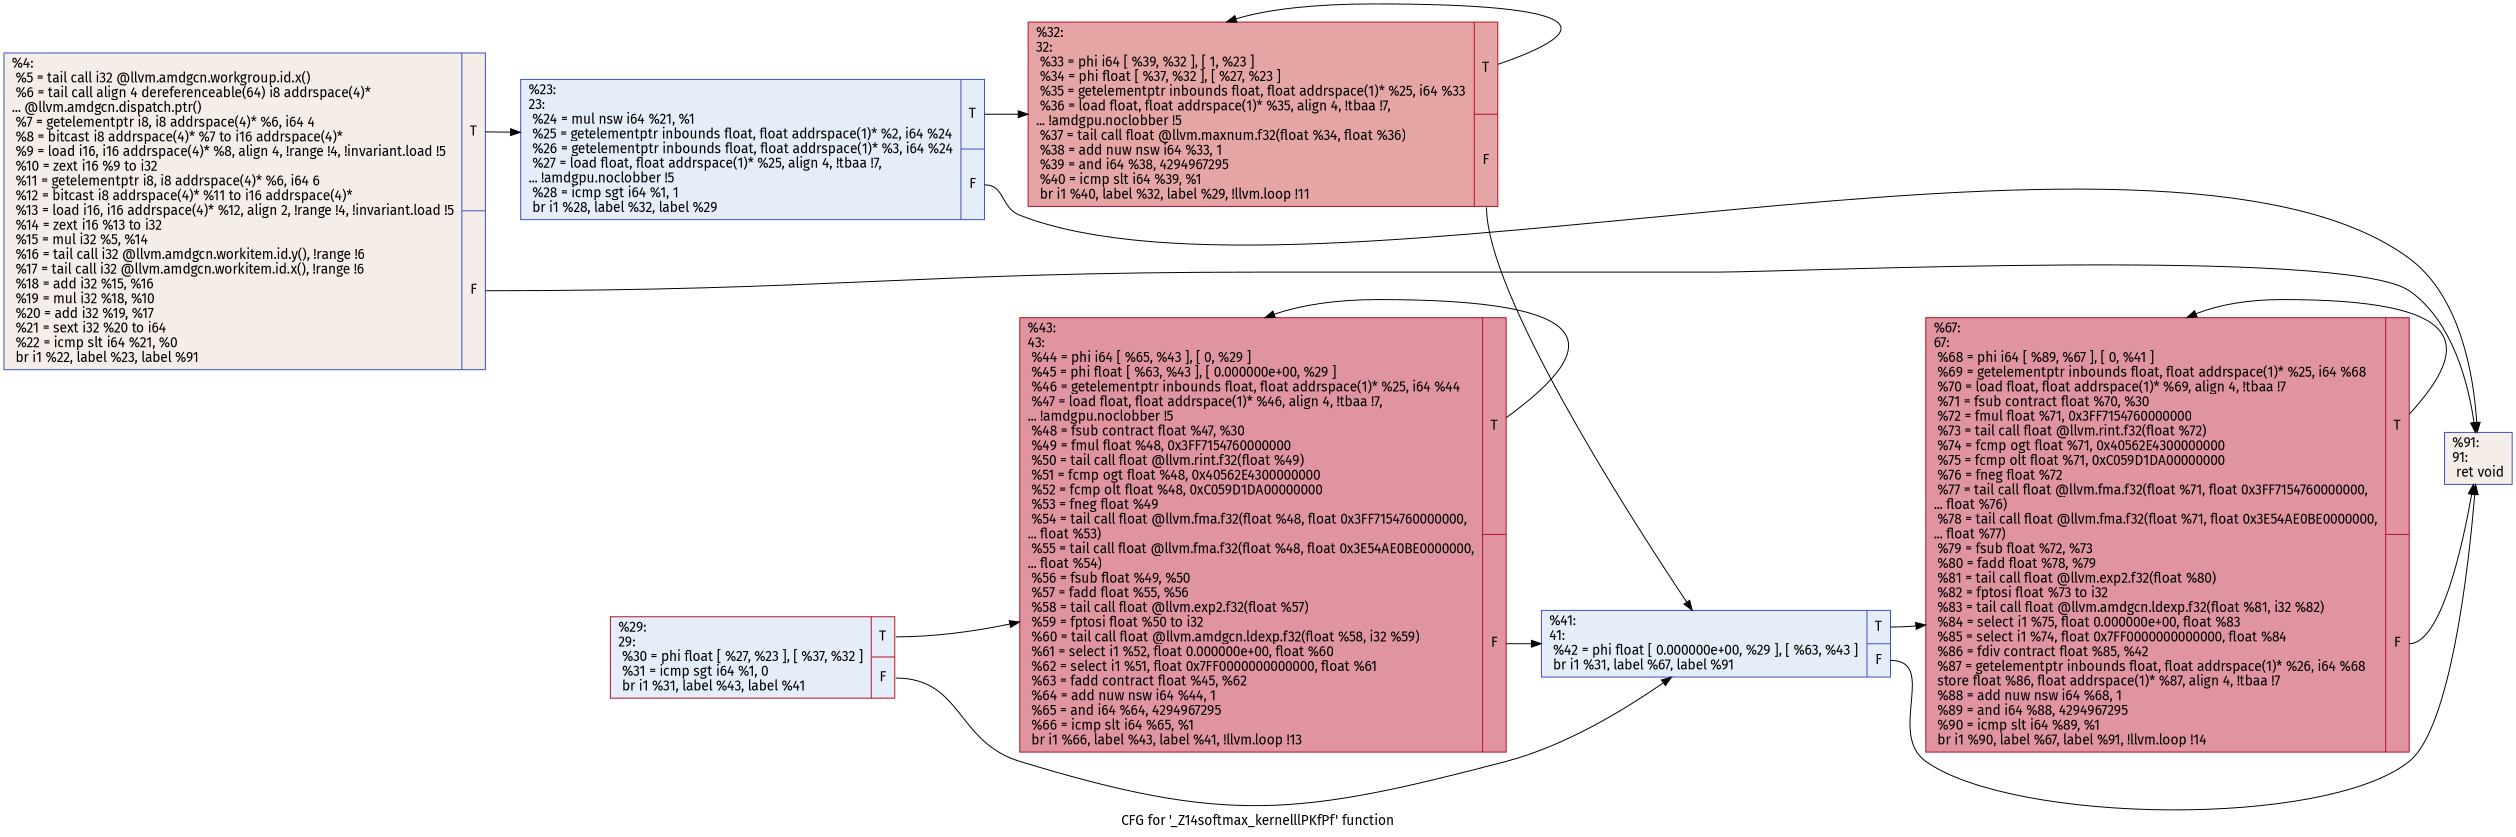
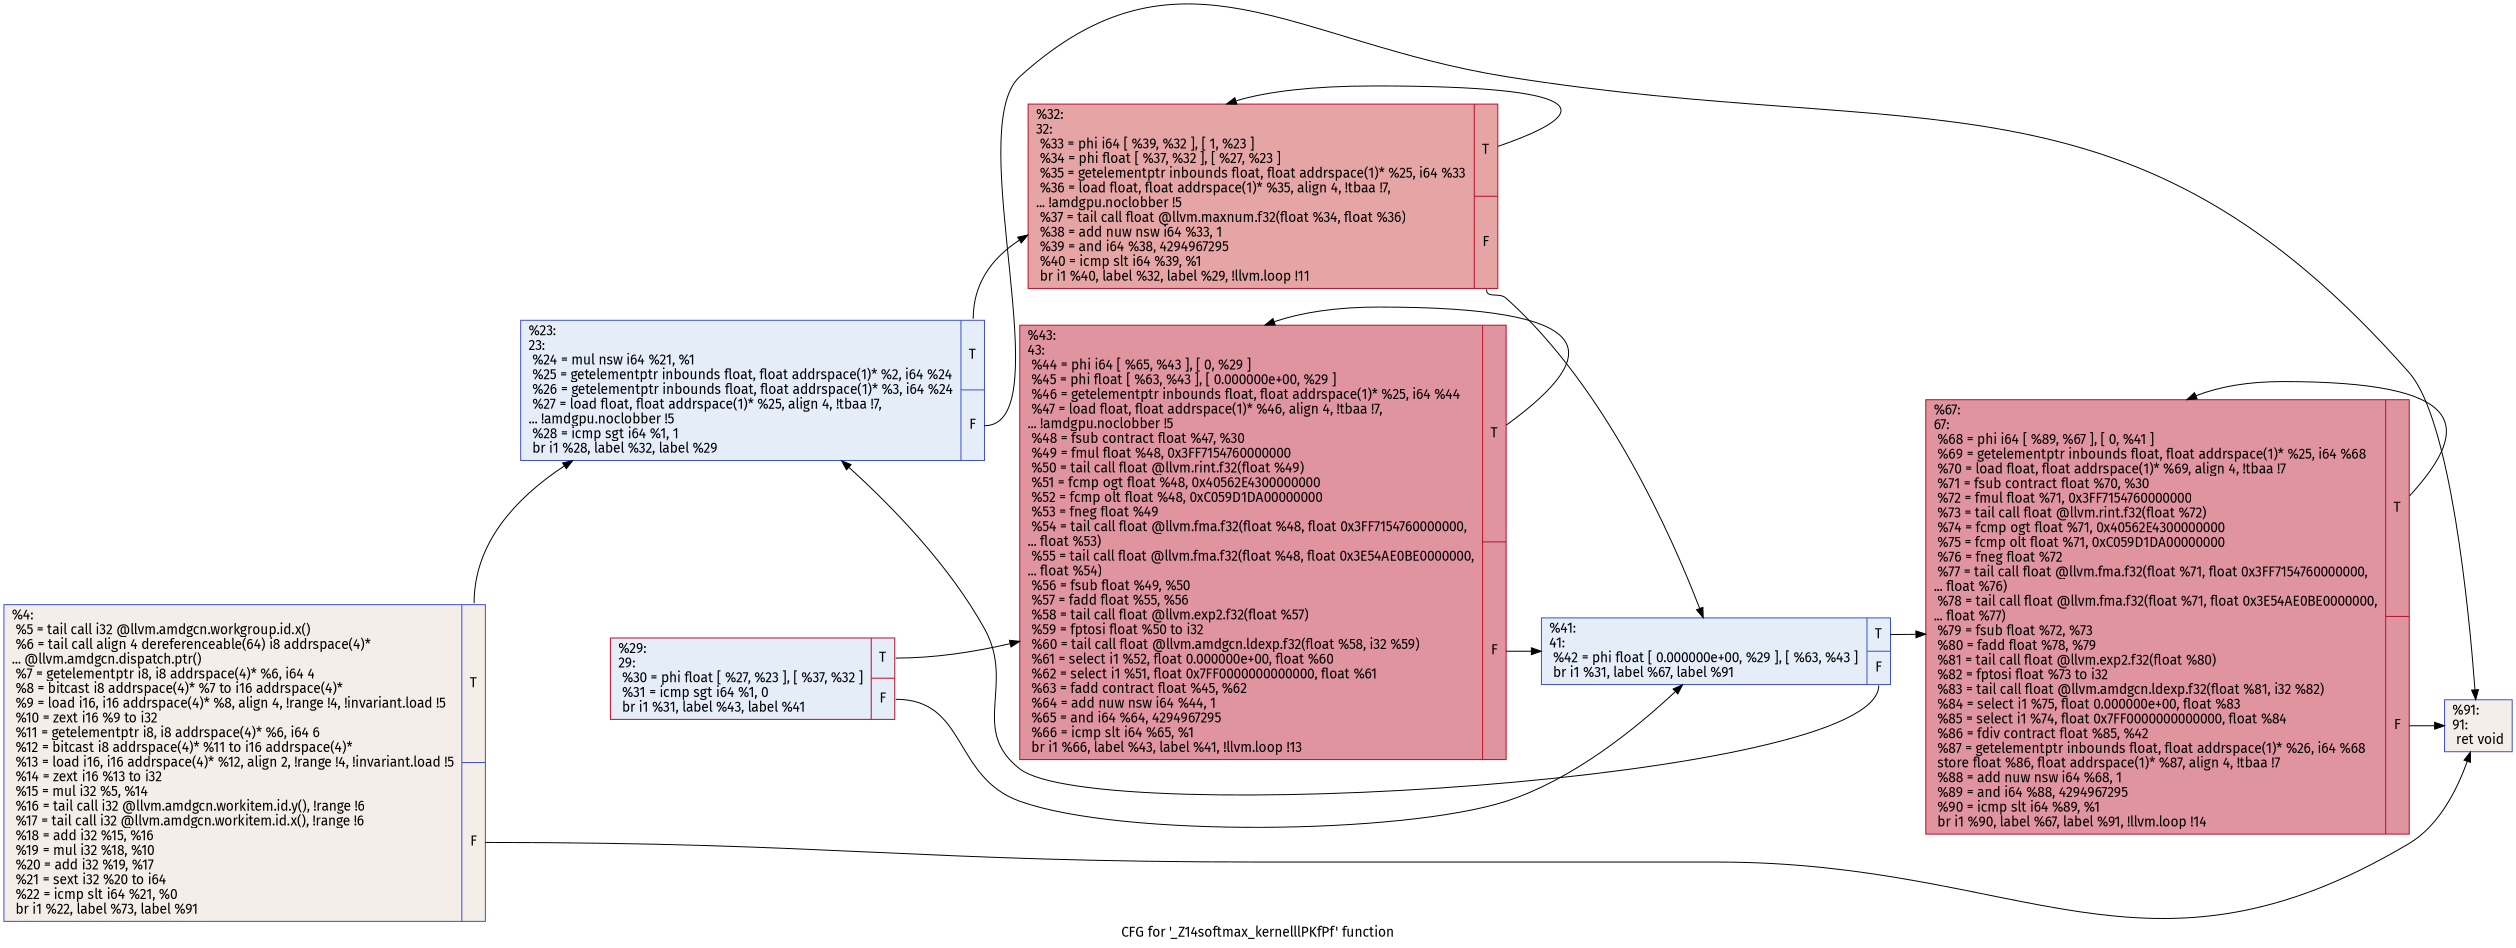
(105, 358) -> (105, 910)
(2248, 807) -> (1278, 794)
